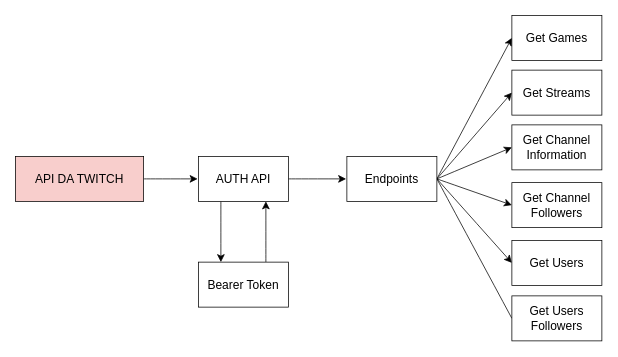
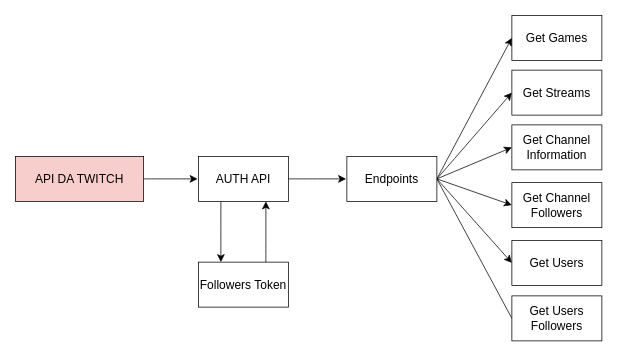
(243, 285) -> (243, 285)
